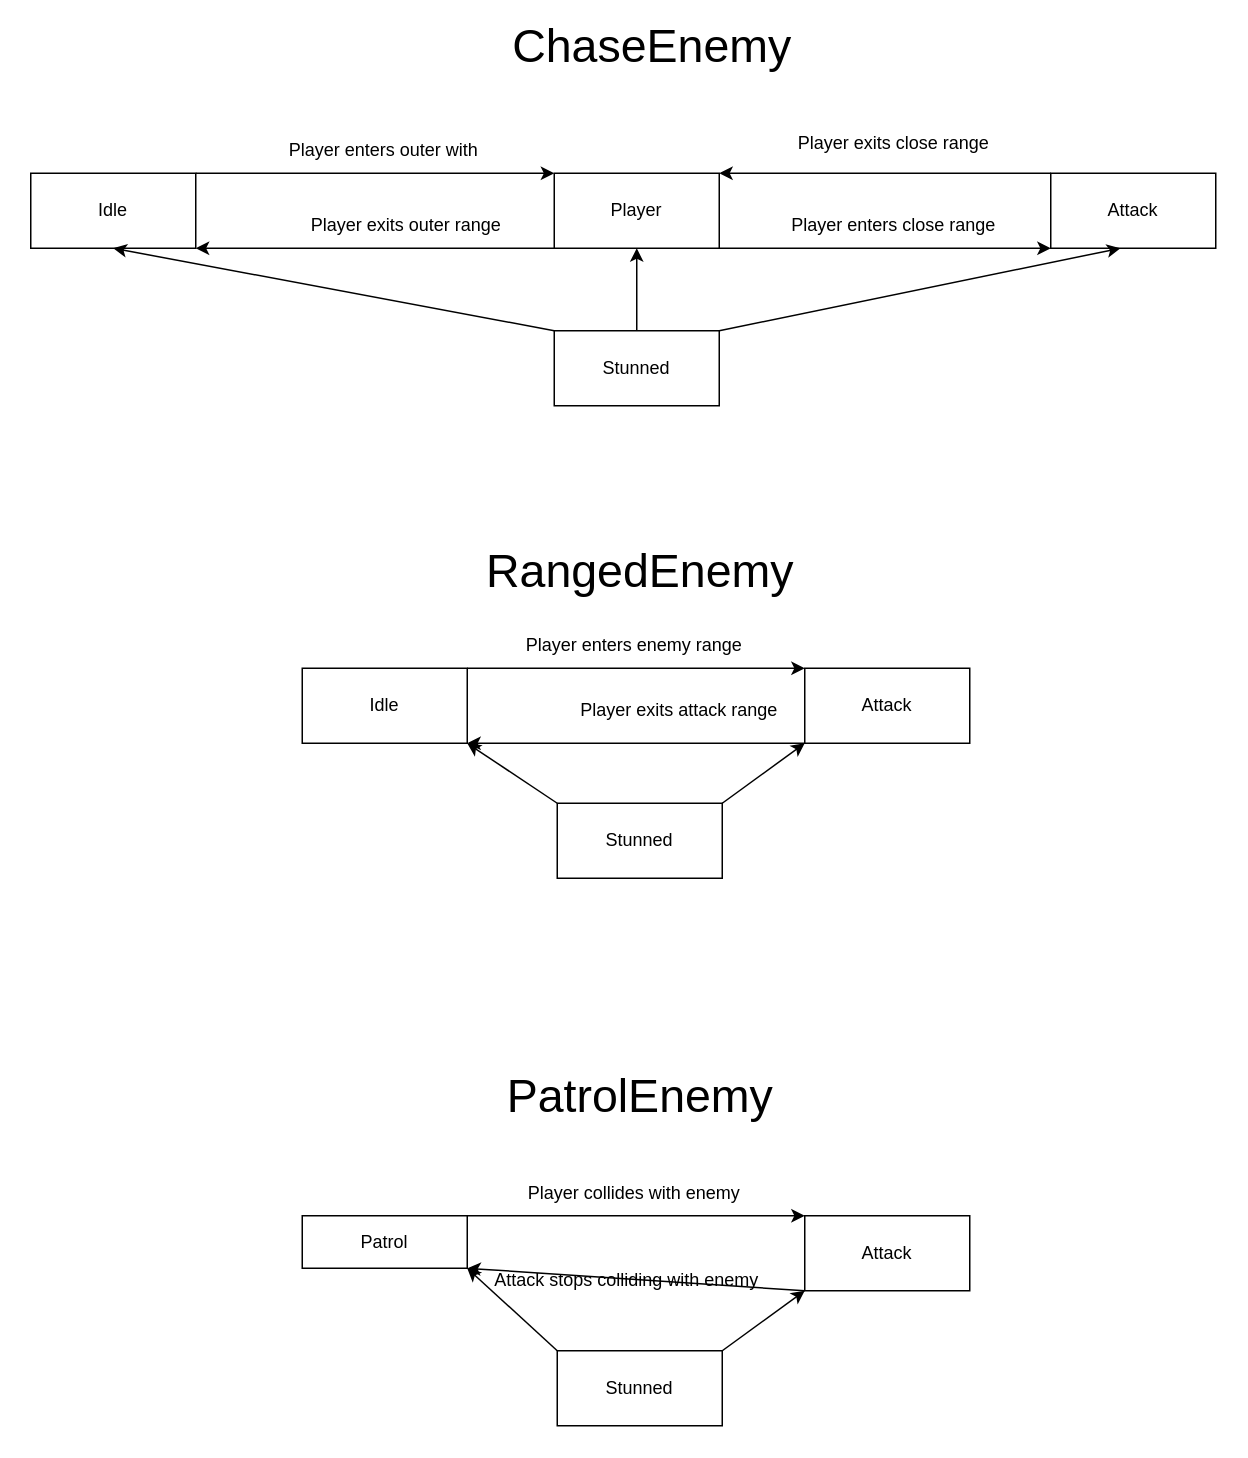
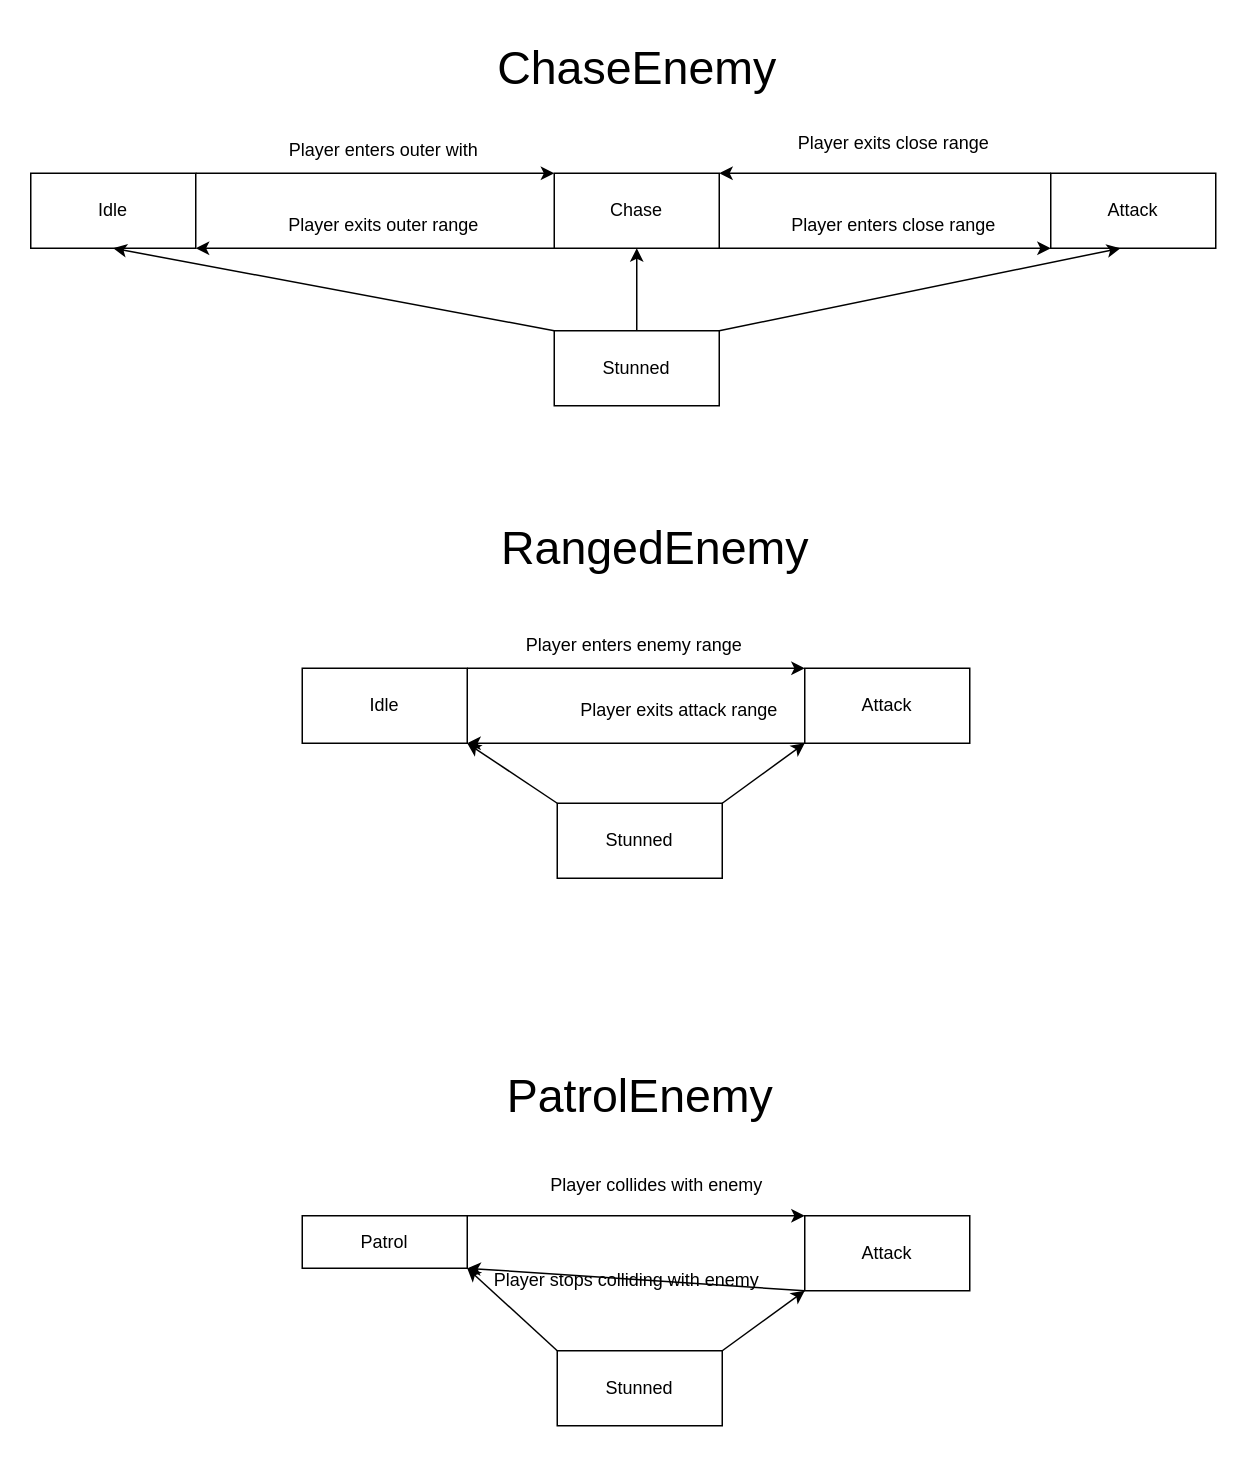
(652, 46) -> (637, 68)
(637, 211) -> (637, 211)
(406, 226) -> (383, 226)
(640, 571) -> (655, 548)
(634, 1193) -> (656, 1186)
(627, 1280) -> (627, 1280)
